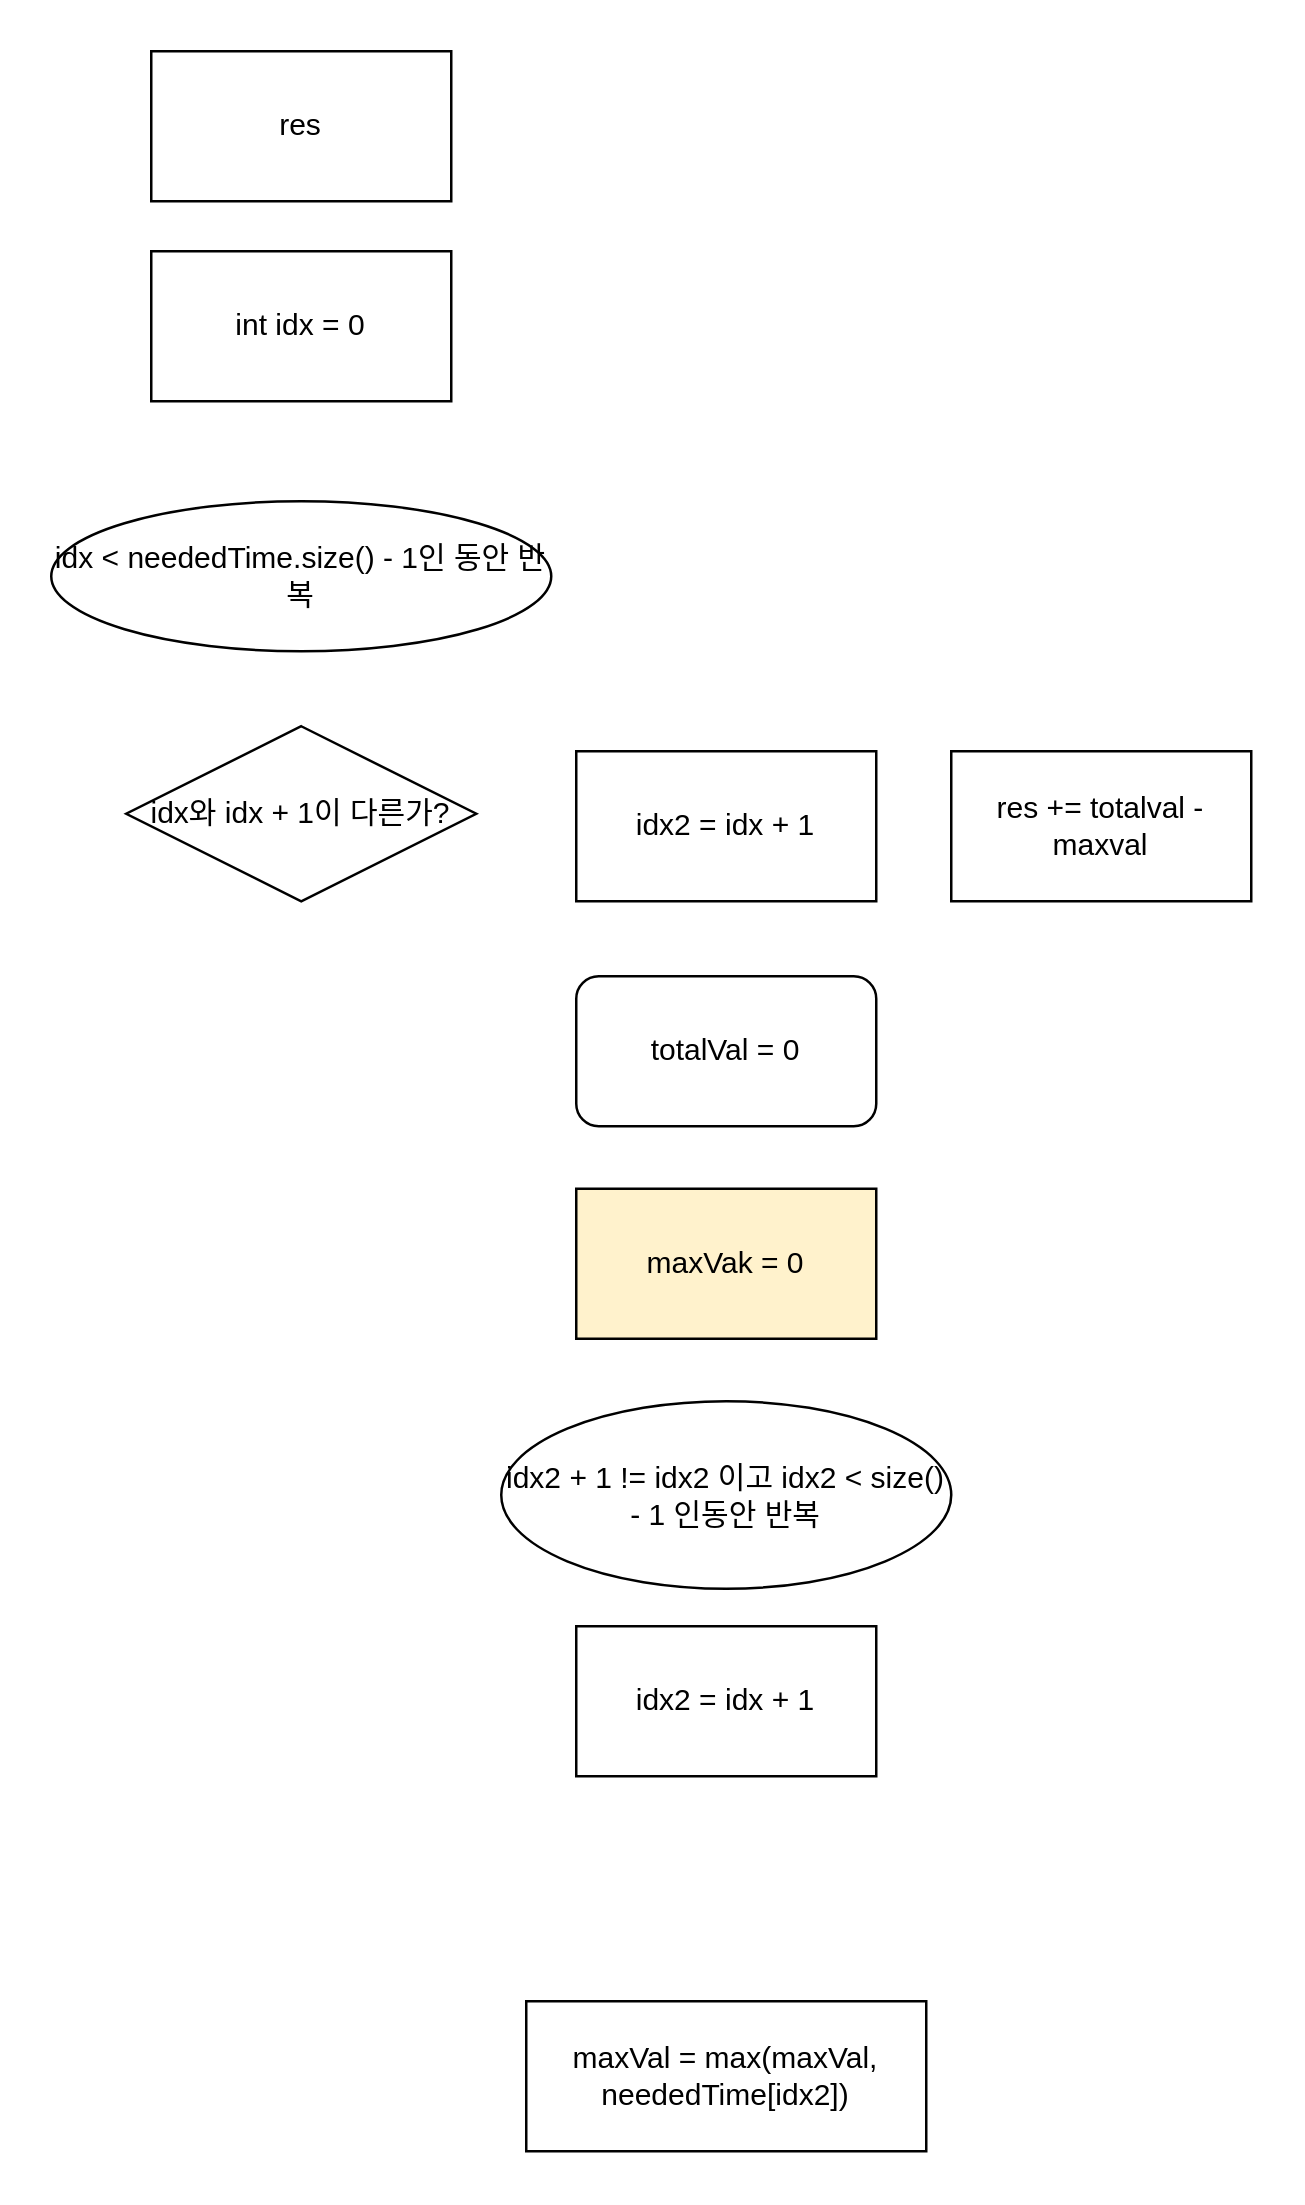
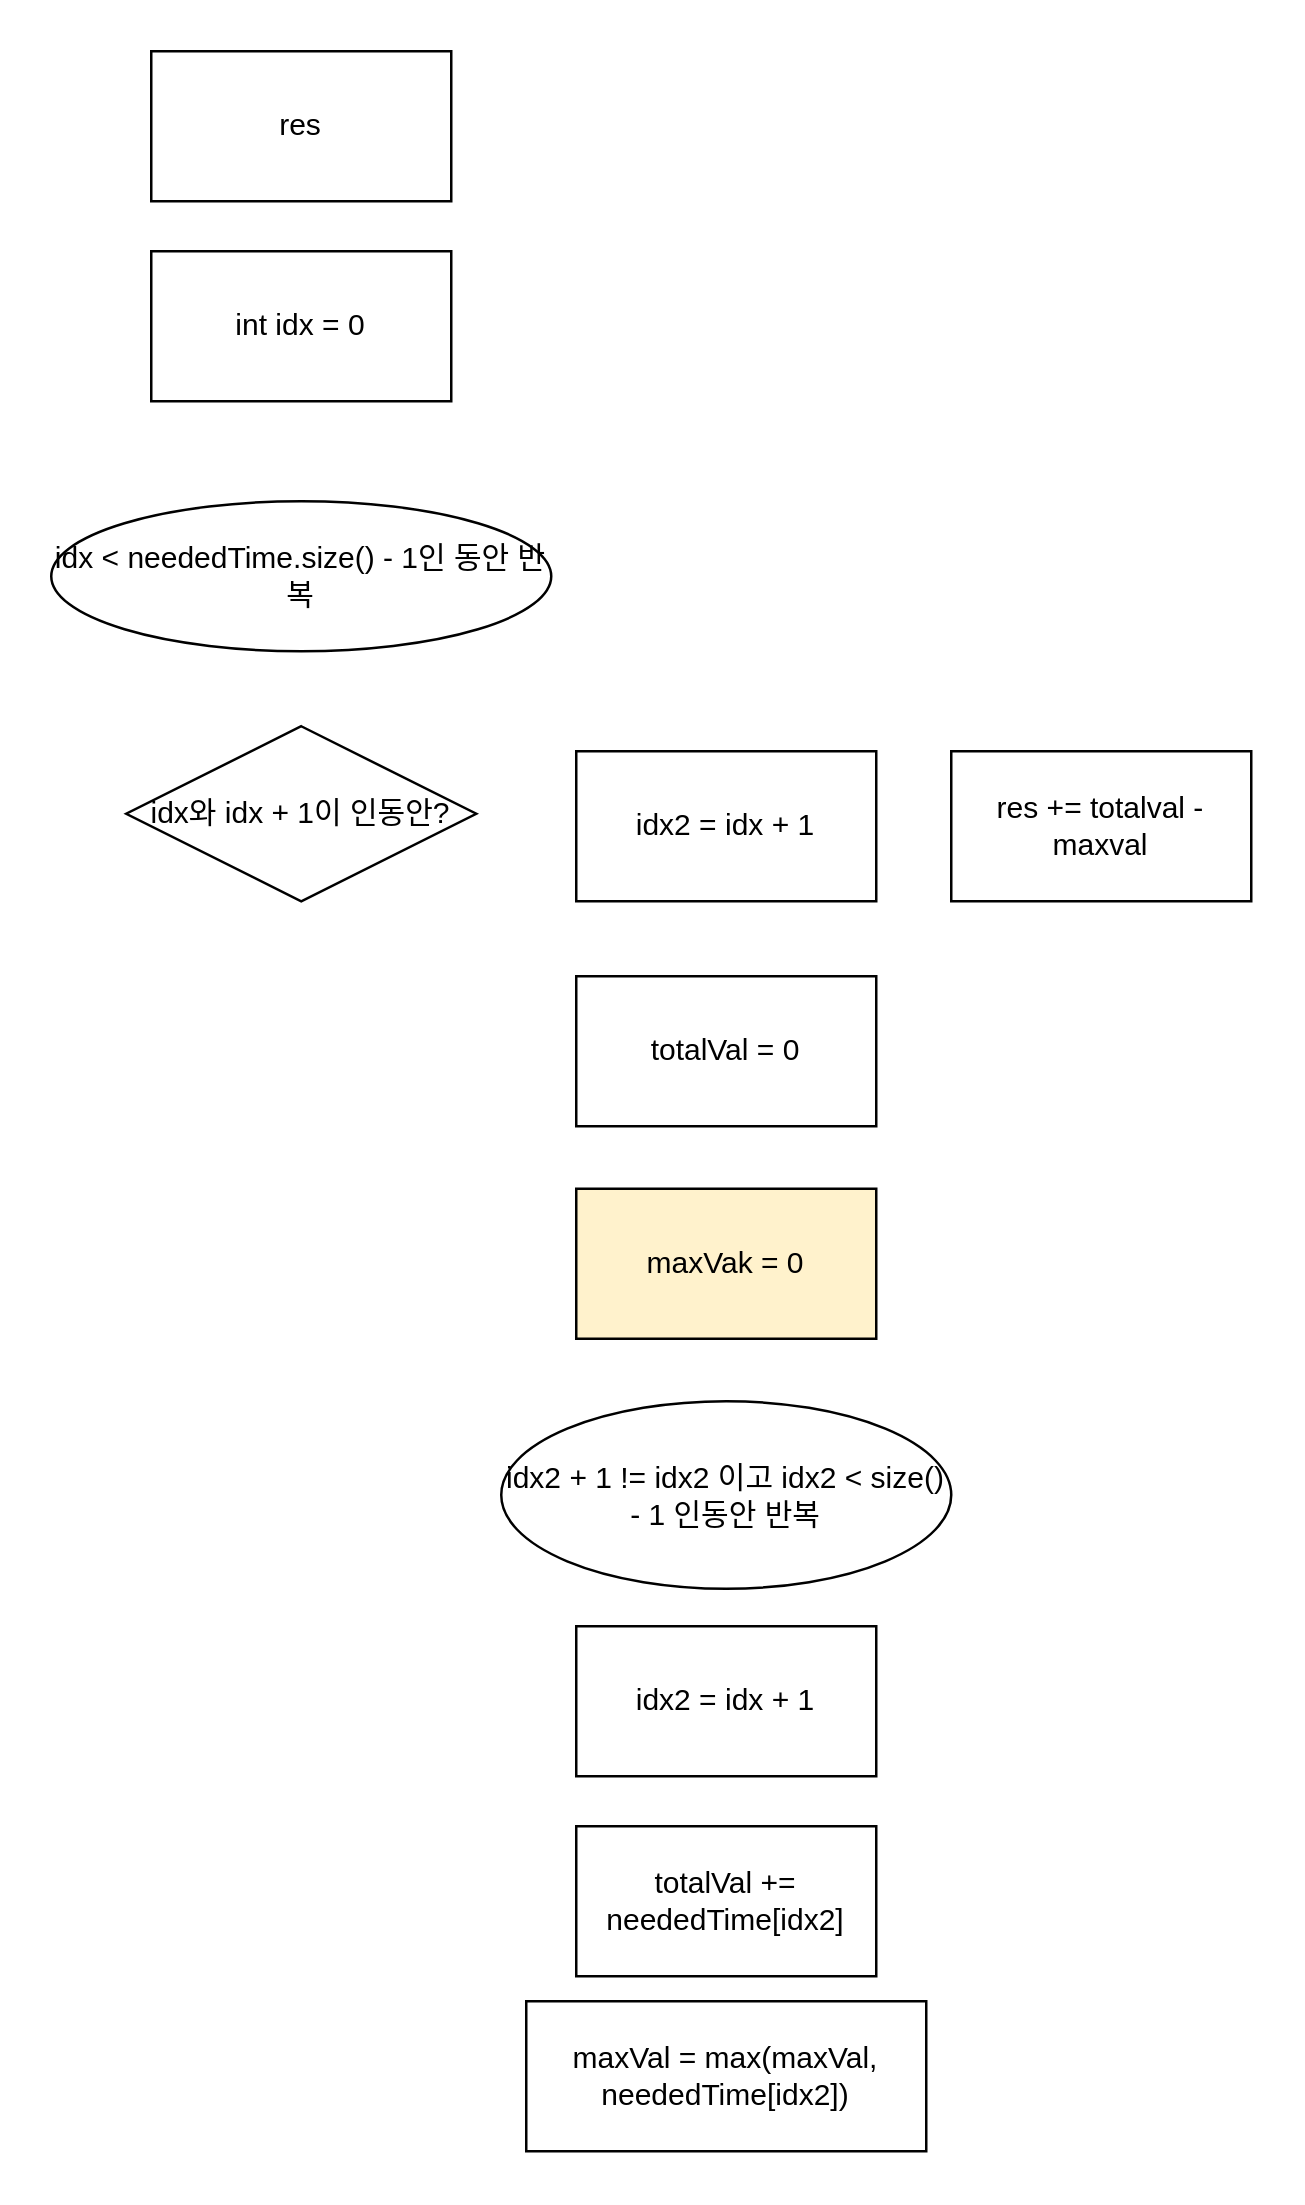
(301, 814) -> (301, 814)
(726, 1051) -> (726, 1051)
none -> (726, 1901)
